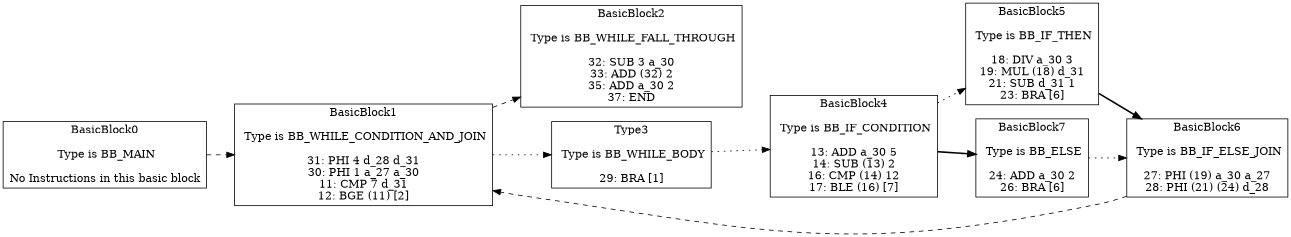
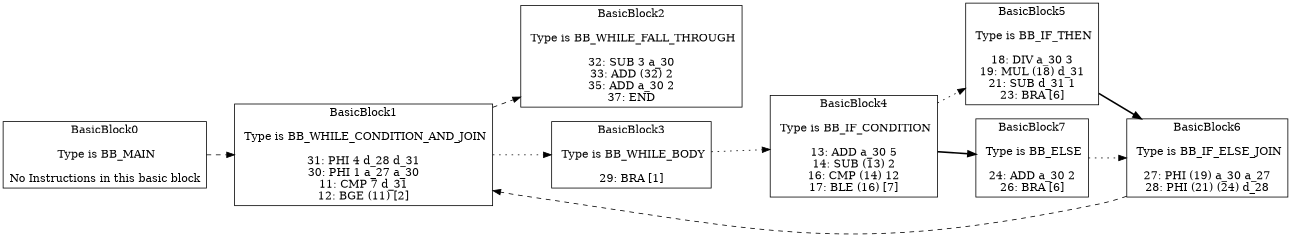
(631, 155) -> (631, 155)
